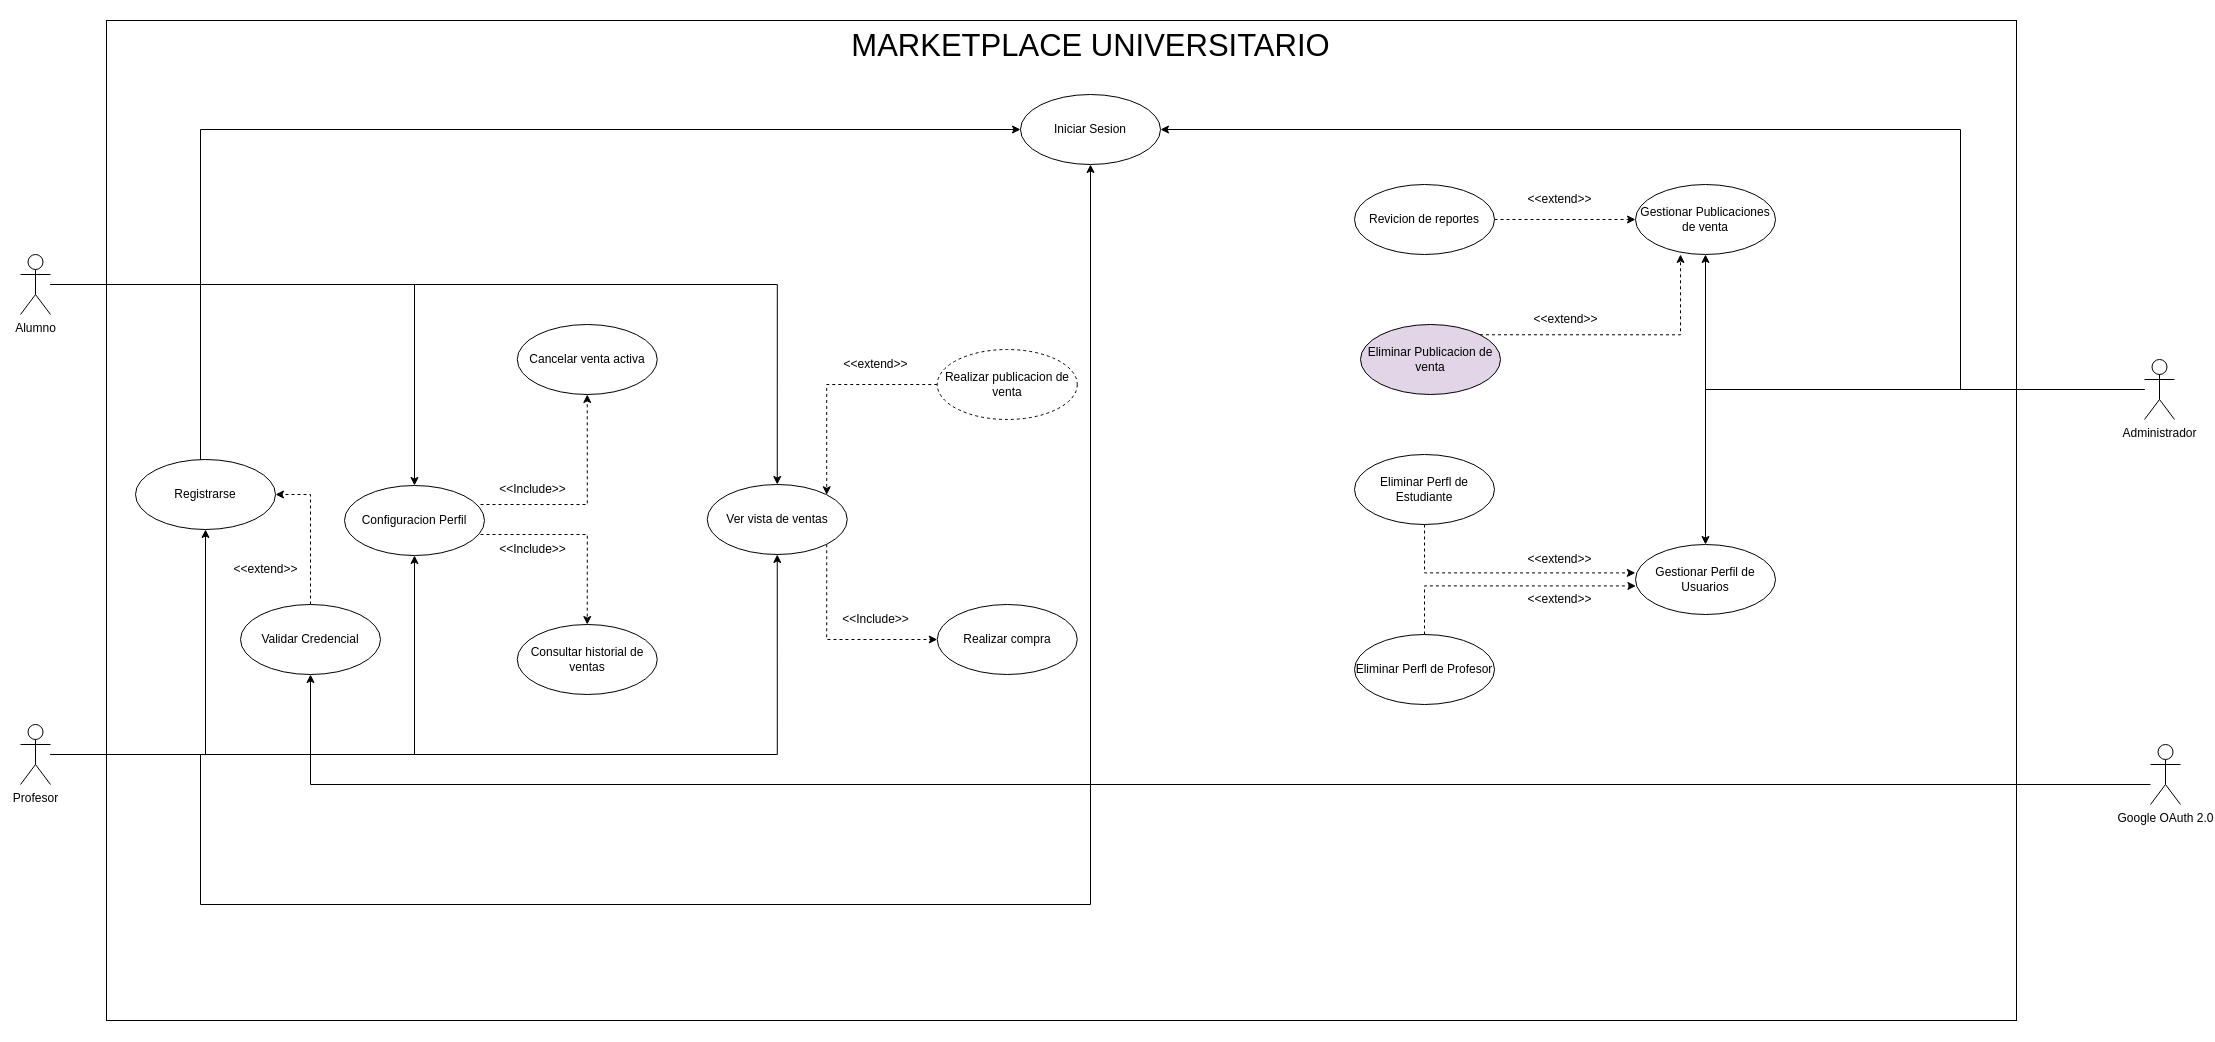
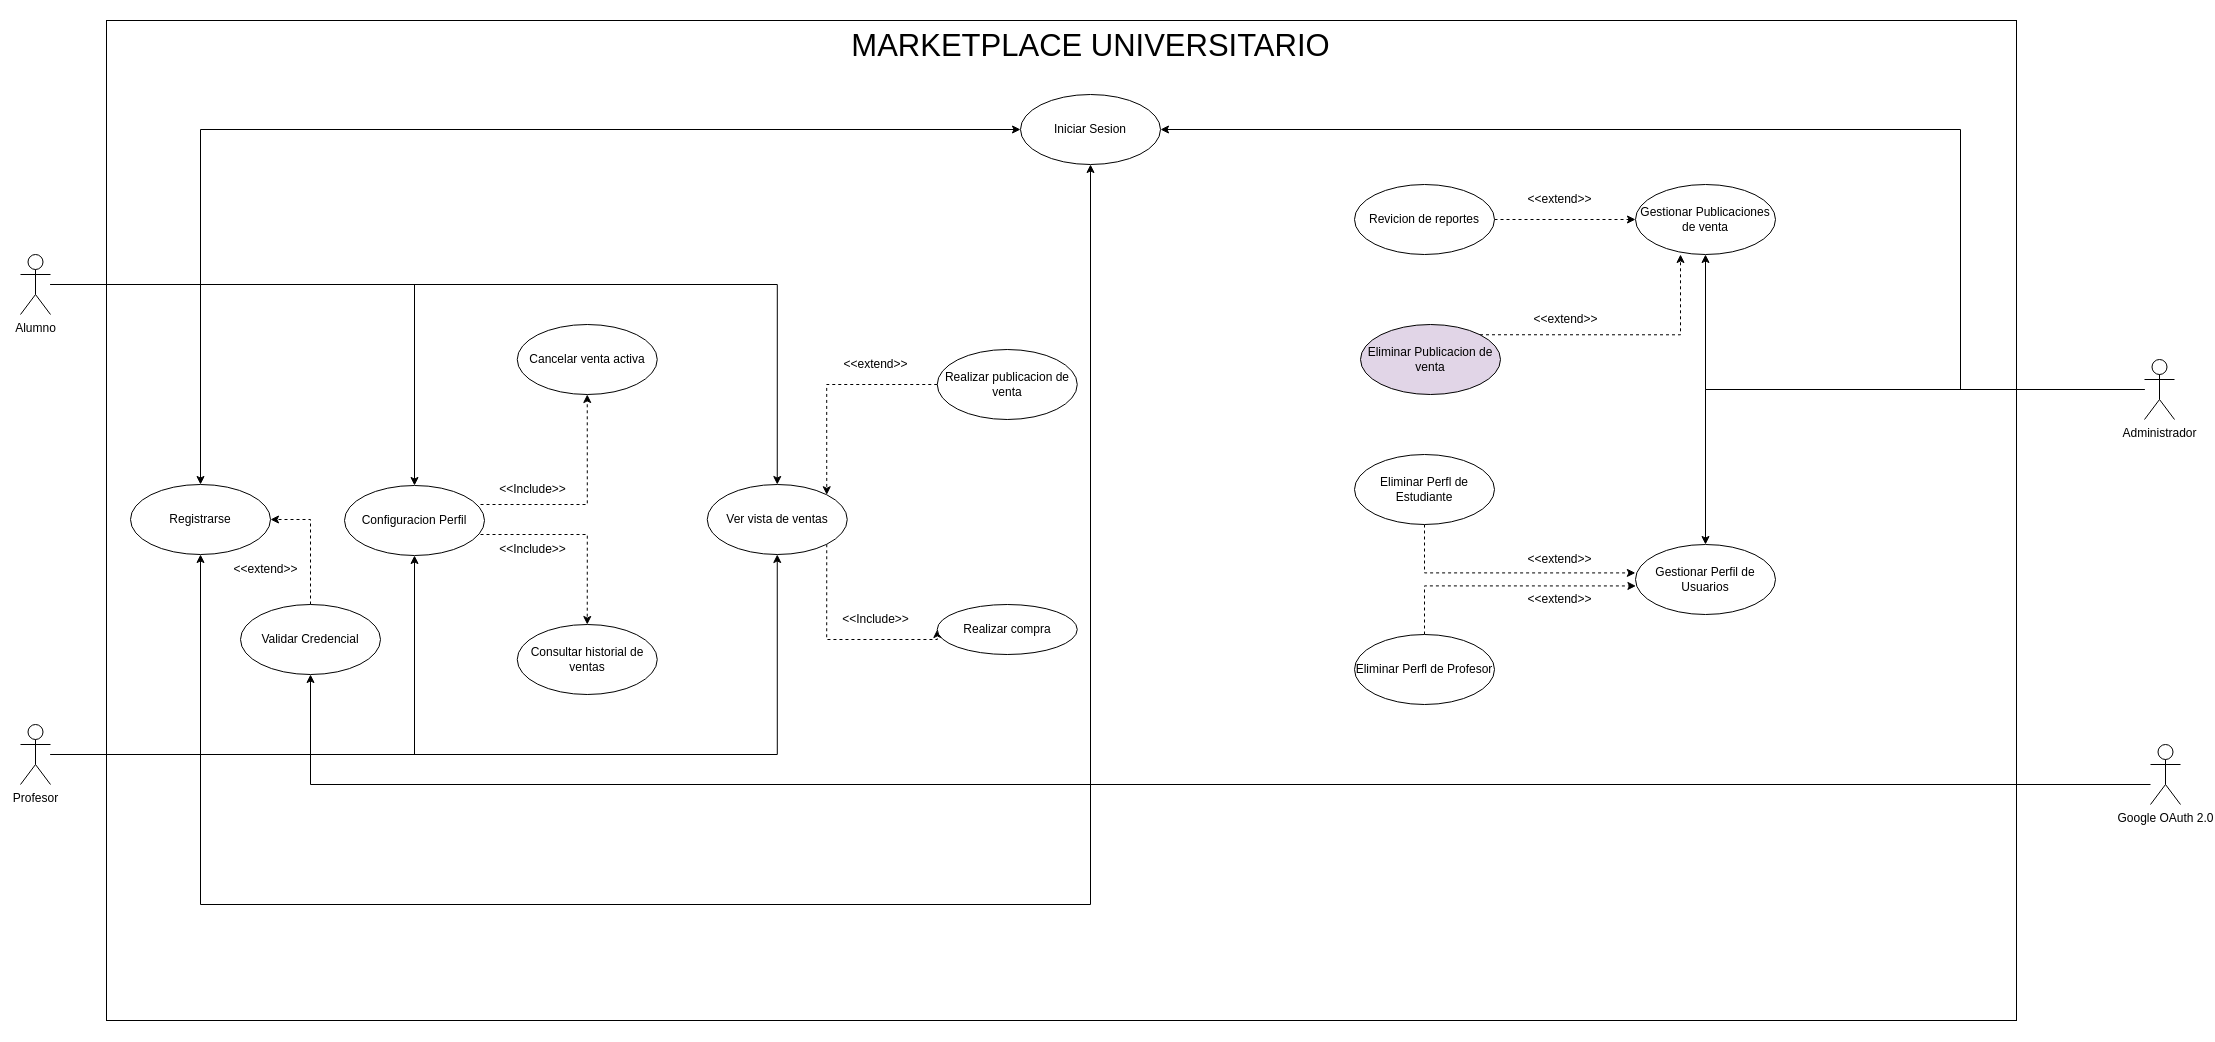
(1007, 385) -> (1007, 385)
(206, 495) -> (201, 520)
(1007, 640) -> (1007, 630)
